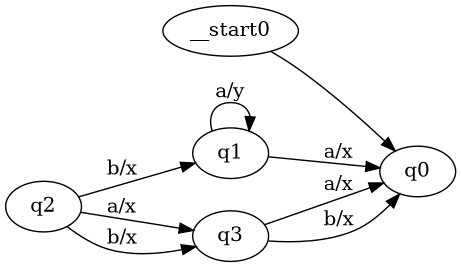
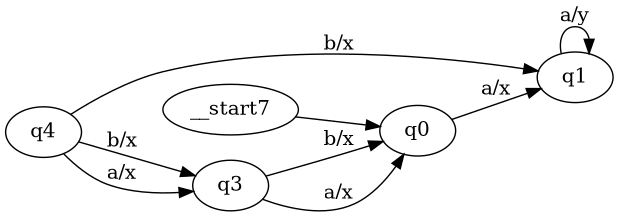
(231, 31) -> (231, 110)
(317, 162) -> (490, 106)
(44, 207) -> (44, 132)
